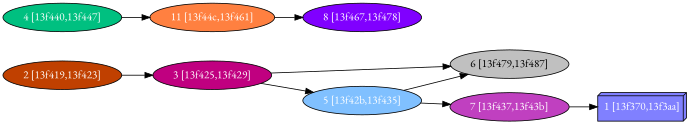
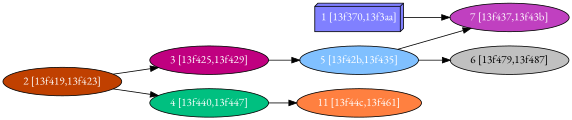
(362, 17) -> none
(357, 70) -> none
none -> (132, 92)
(579, 107) -> (423, 17)
